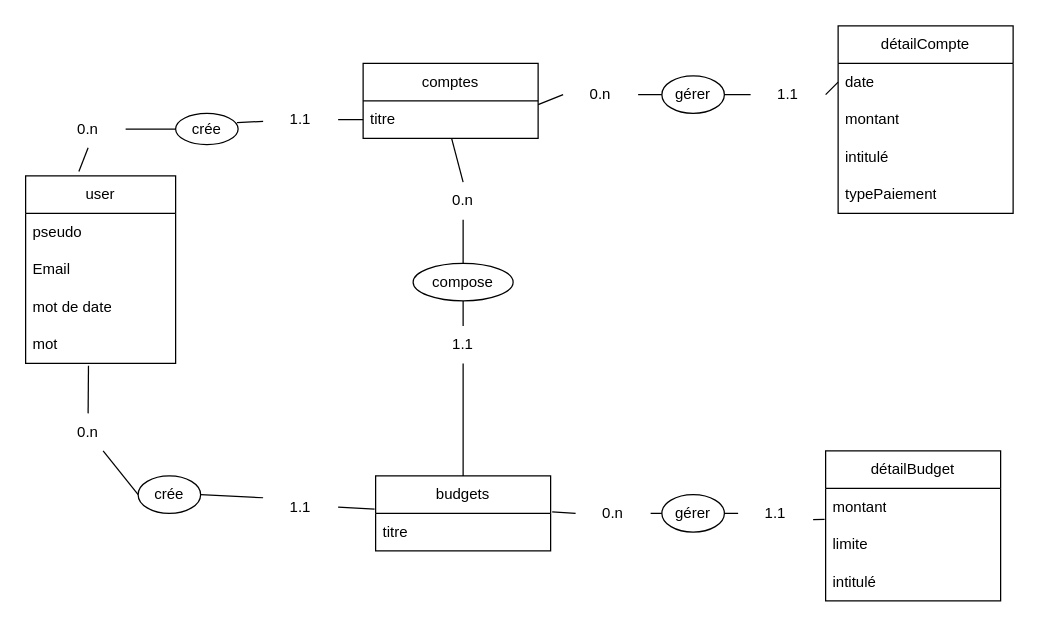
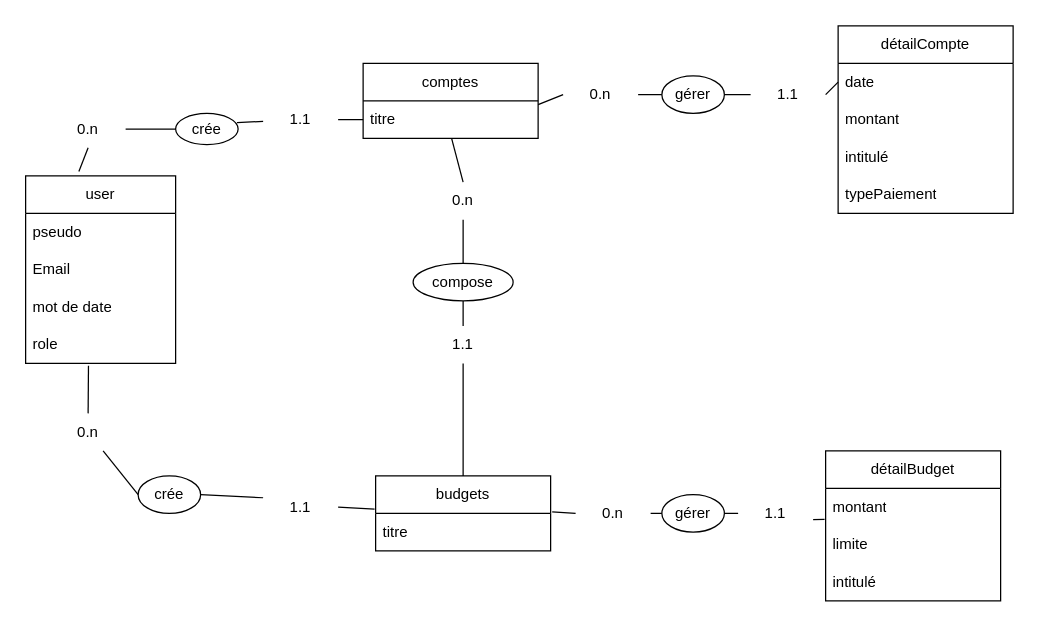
(46, 344) -> (48, 344)
